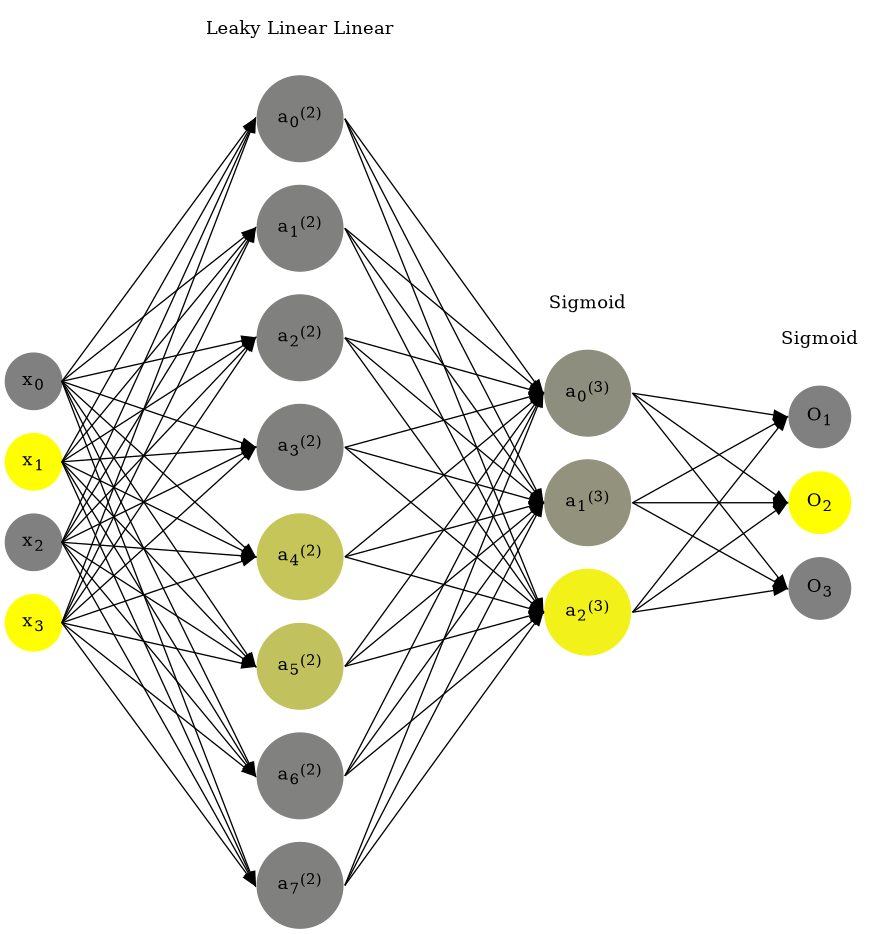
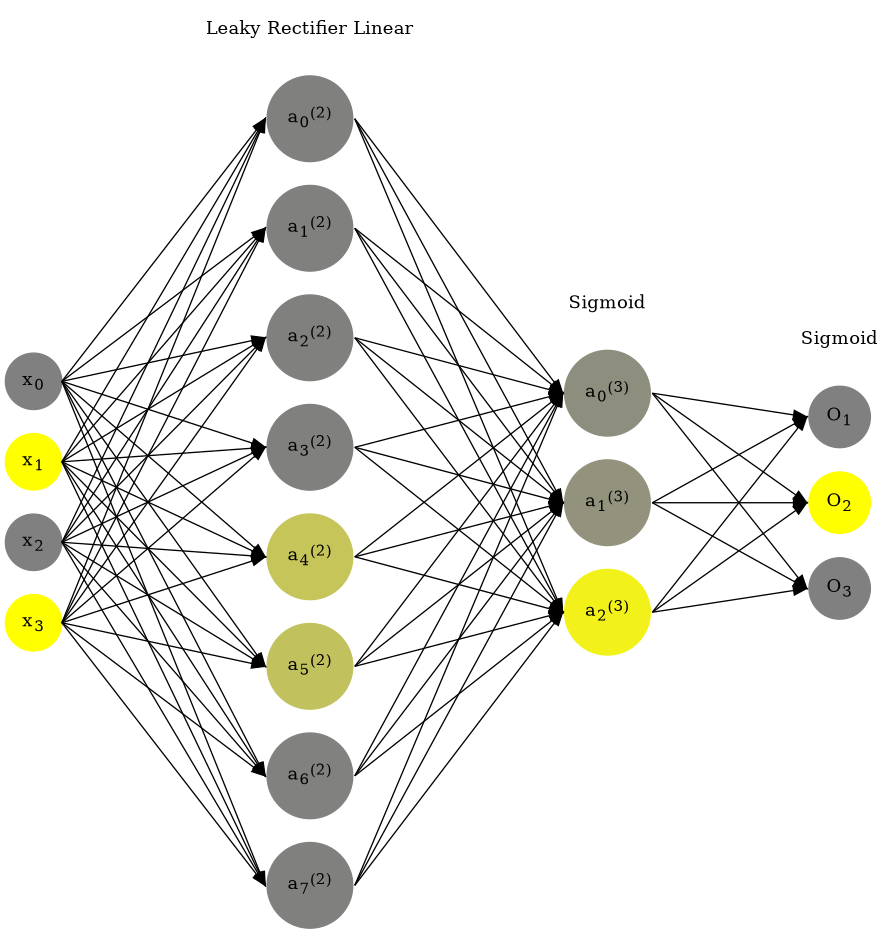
(300, 29) -> (310, 29)
